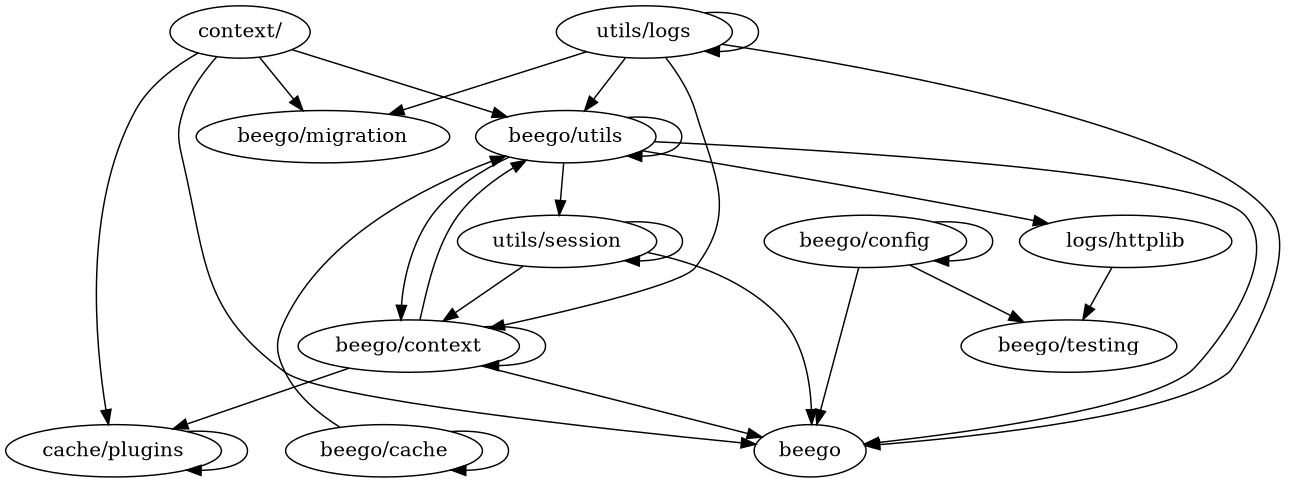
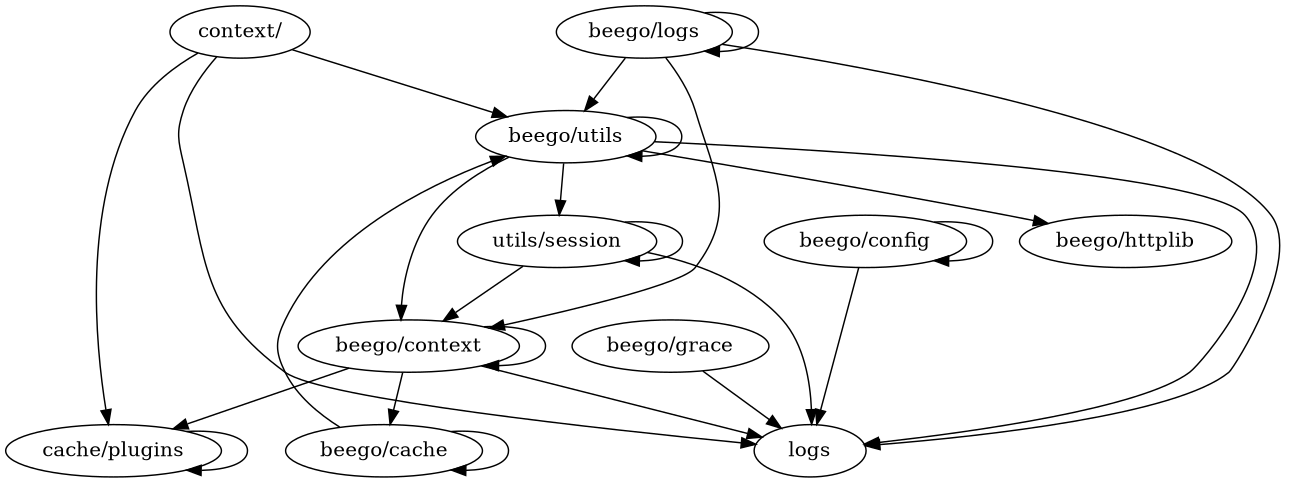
(644, 32) -> (644, 32)
(323, 137) -> none
(448, 232) -> (398, 392)
(1126, 241) -> (1126, 241)
none -> (671, 346)
(1069, 346) -> none
(810, 451) -> (810, 451)
